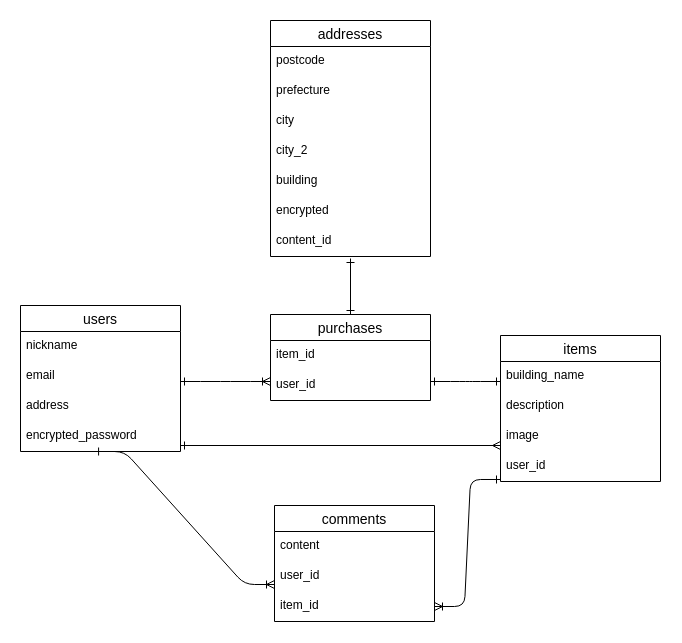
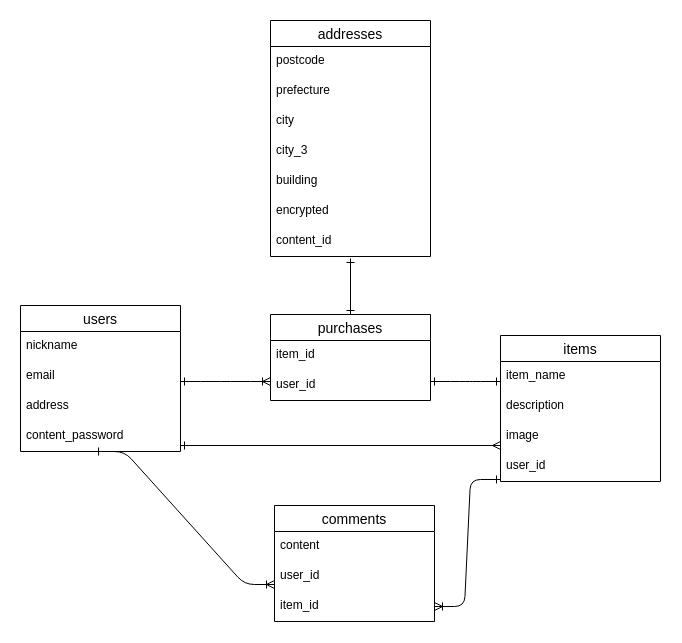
(295, 150) -> (295, 150)
(545, 375) -> (535, 375)
(86, 435) -> (80, 435)
